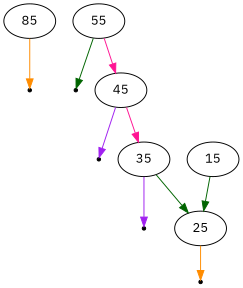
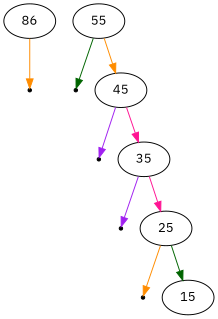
(30, 21) -> (30, 21)
(108, 51) -> (108, 51)
(208, 189) -> (176, 258)
(169, 190) -> (154, 189)
